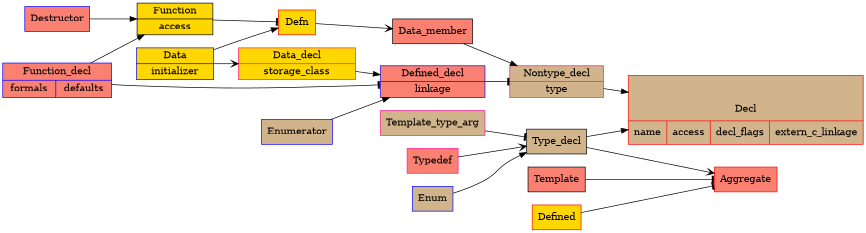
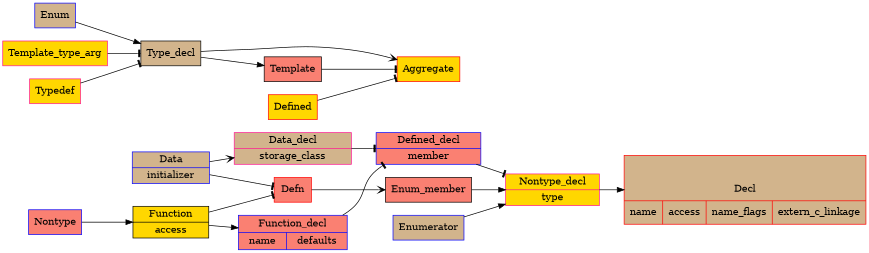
(57, 19) -> (55, 222)
(297, 22) -> (293, 190)
(433, 31) -> (428, 190)
(242, 40) -> (240, 180)
(114, 51) -> (220, 226)
(175, 64) -> (171, 168)
(297, 64) -> (293, 148)
(364, 73) -> (362, 148)
(557, 82) -> (552, 190)
(29, 89) -> (262, 241)
(433, 89) -> (428, 156)
(357, 110) -> (481, 212)
(433, 123) -> (55, 53)
(740, 132) -> (739, 212)
(604, 134) -> (229, 61)
(489, 152) -> (109, 74)
(433, 161) -> (55, 91)
(746, 179) -> (428, 69)
